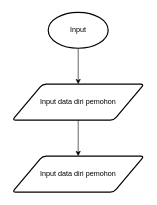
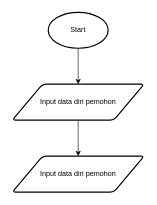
(78, 30) -> (78, 30)
